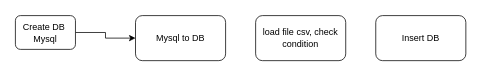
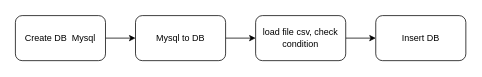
(45, 32) -> (60, 38)
none -> (249, 38)
none -> (369, 38)
